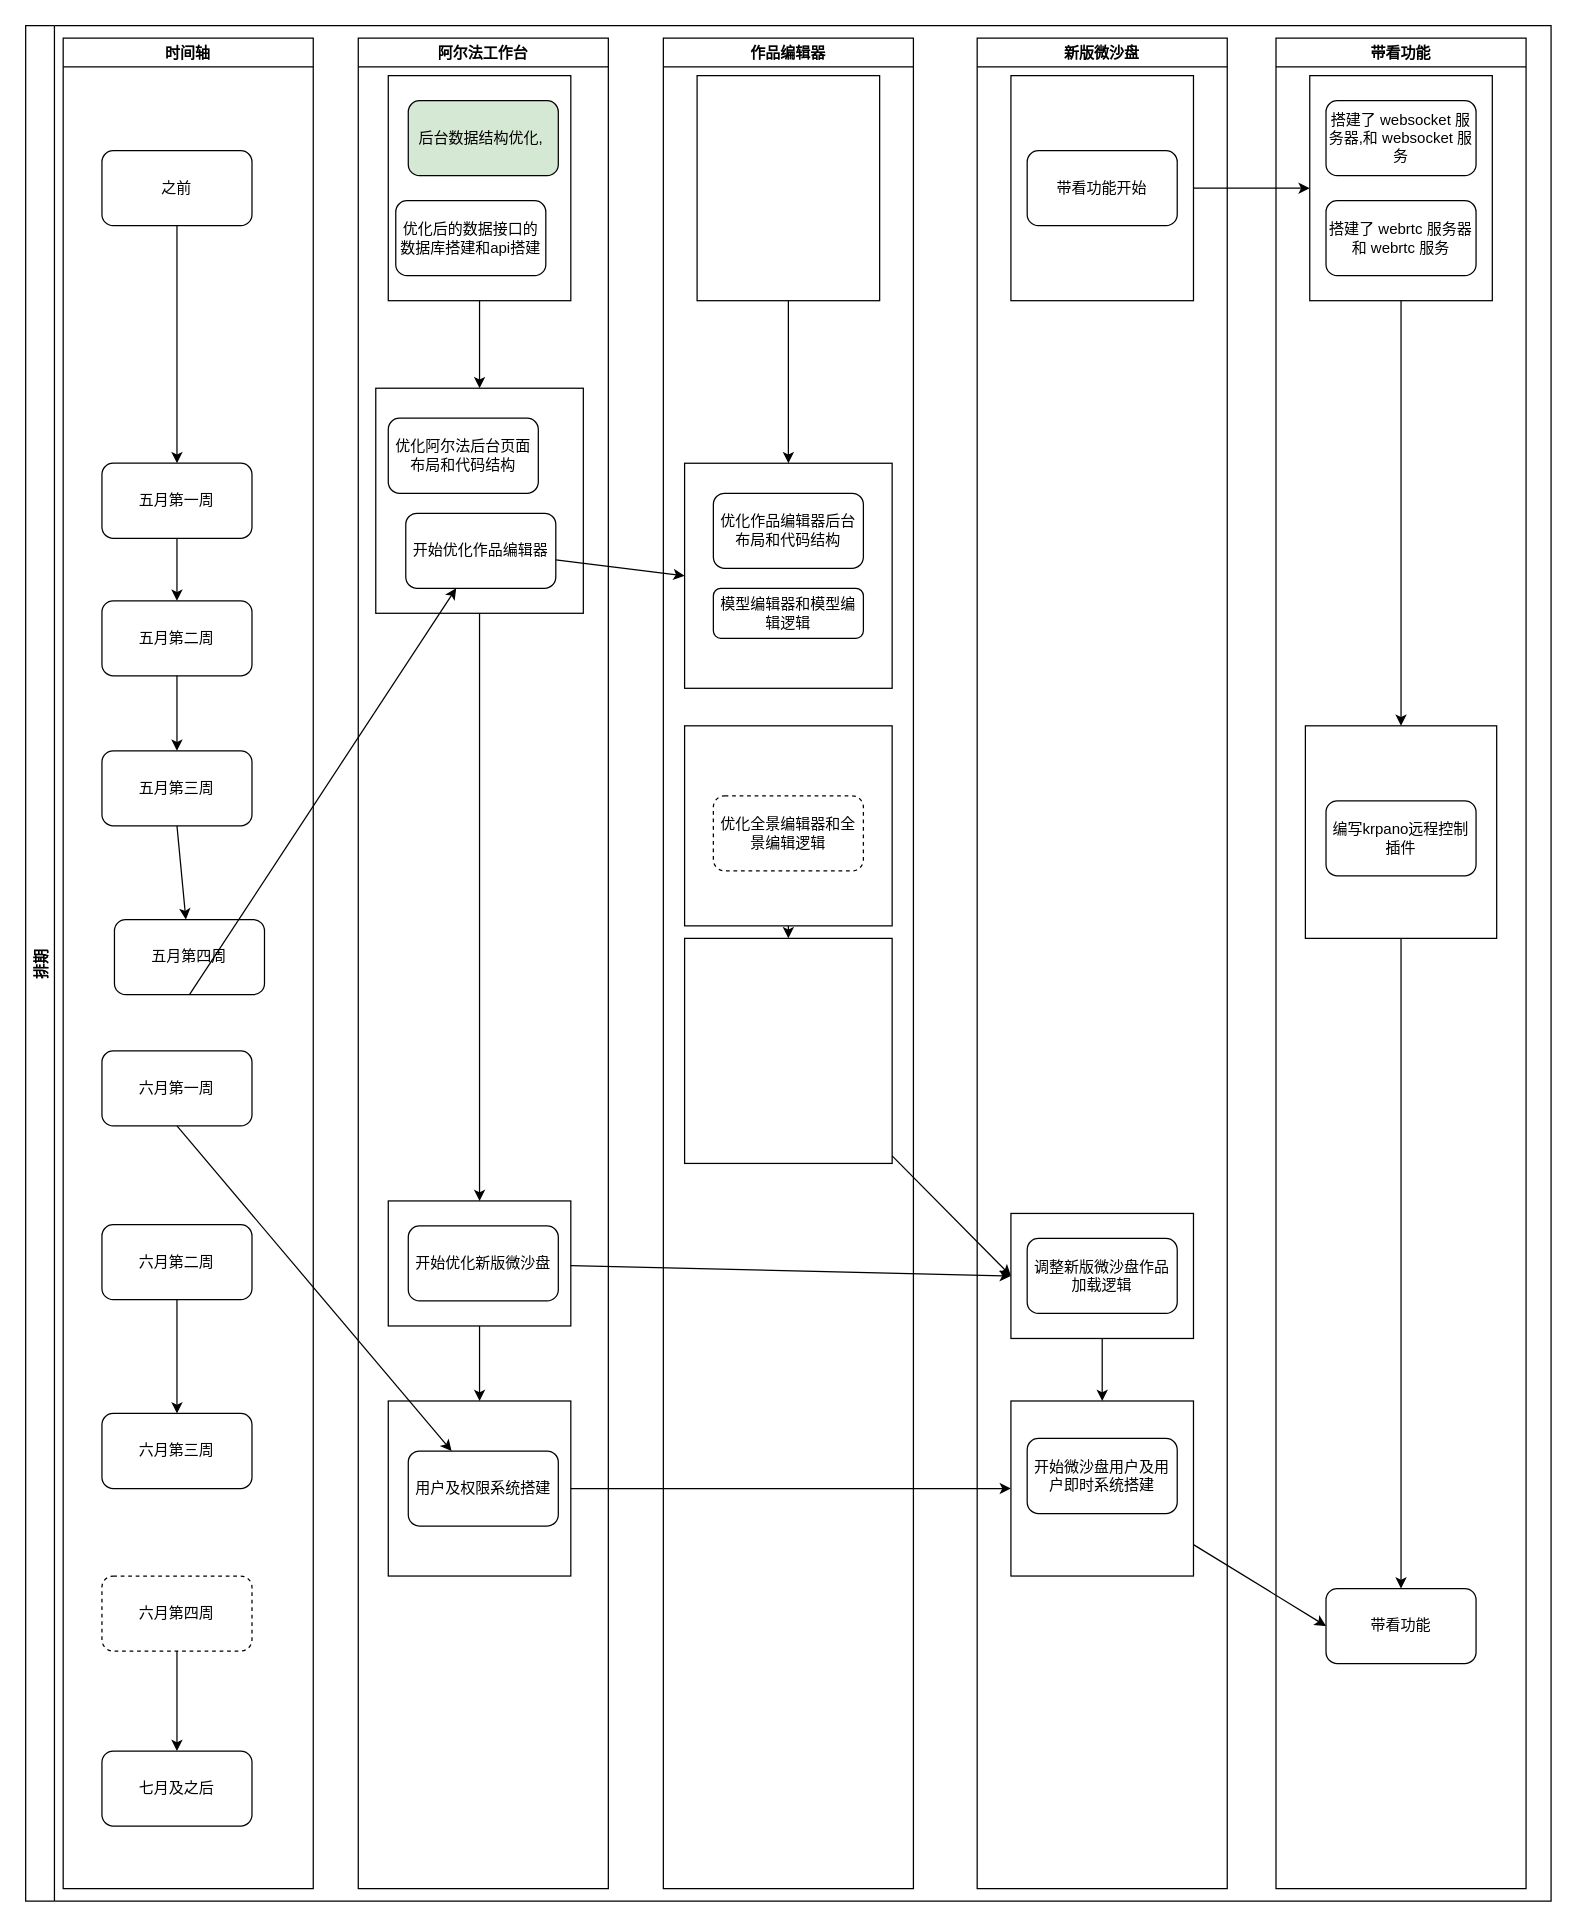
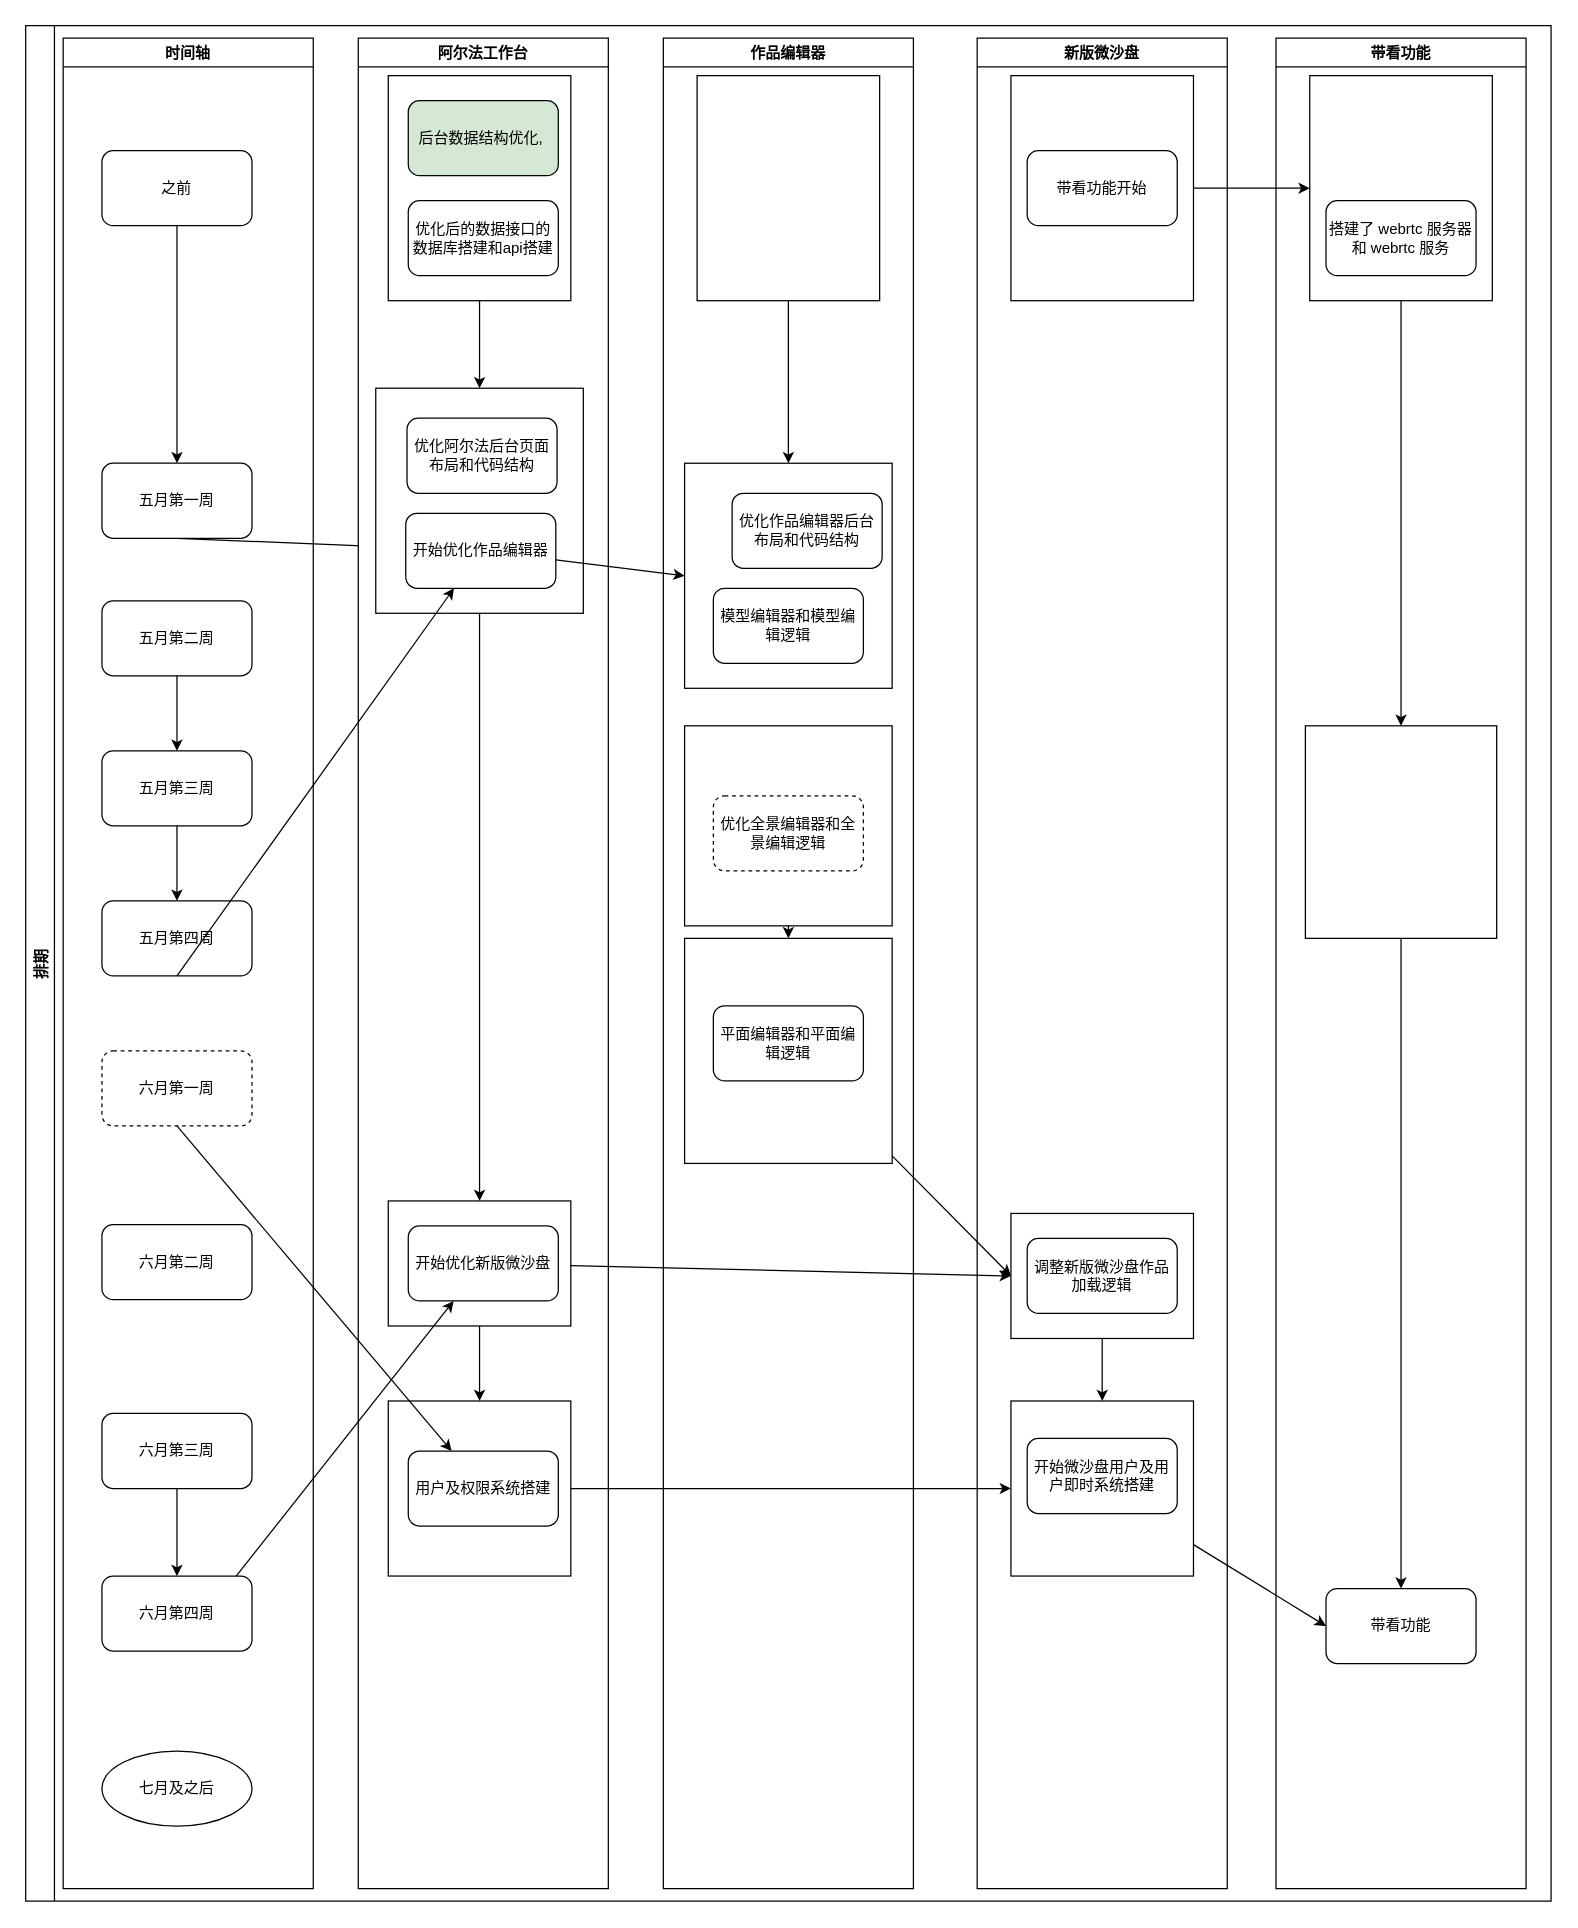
(1401, 138) -> none
(471, 238) -> (483, 238)
(463, 456) -> (482, 456)
(788, 531) -> (807, 531)
(177, 565) -> (272, 542)
(788, 613) -> (788, 626)
(1401, 838) -> none
(189, 957) -> (177, 938)
none -> (788, 1043)
(177, 1088) -> (177, 1088)
(177, 1352) -> none
none -> (177, 1527)
(177, 1613) -> (177, 1613)
(177, 1697) -> (341, 1443)
(177, 1788) -> (177, 1788)
